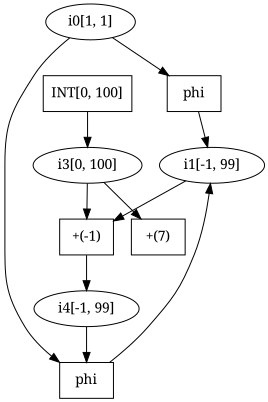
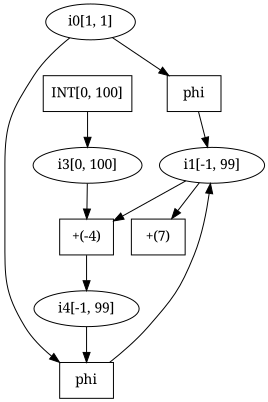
(119, 197) -> (189, 197)
(87, 237) -> (87, 237)
